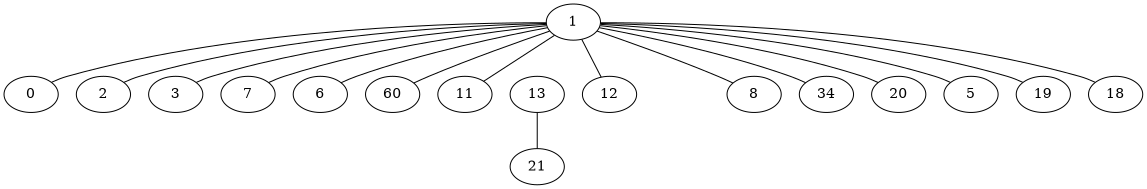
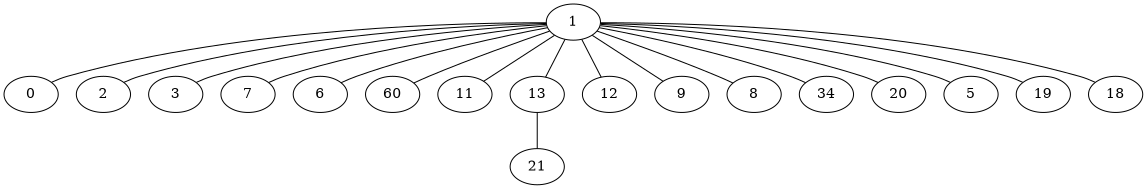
none -> (555, 58)
none -> (682, 94)
